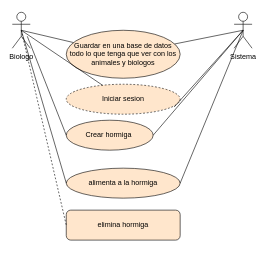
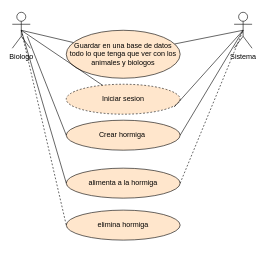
(208, 116) -> (208, 116)
(110, 135) -> (123, 135)
(123, 225) -> (123, 225)
